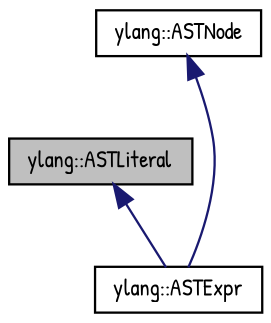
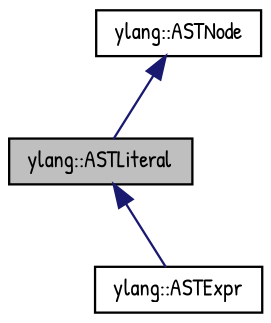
(214, 173) -> (133, 107)
